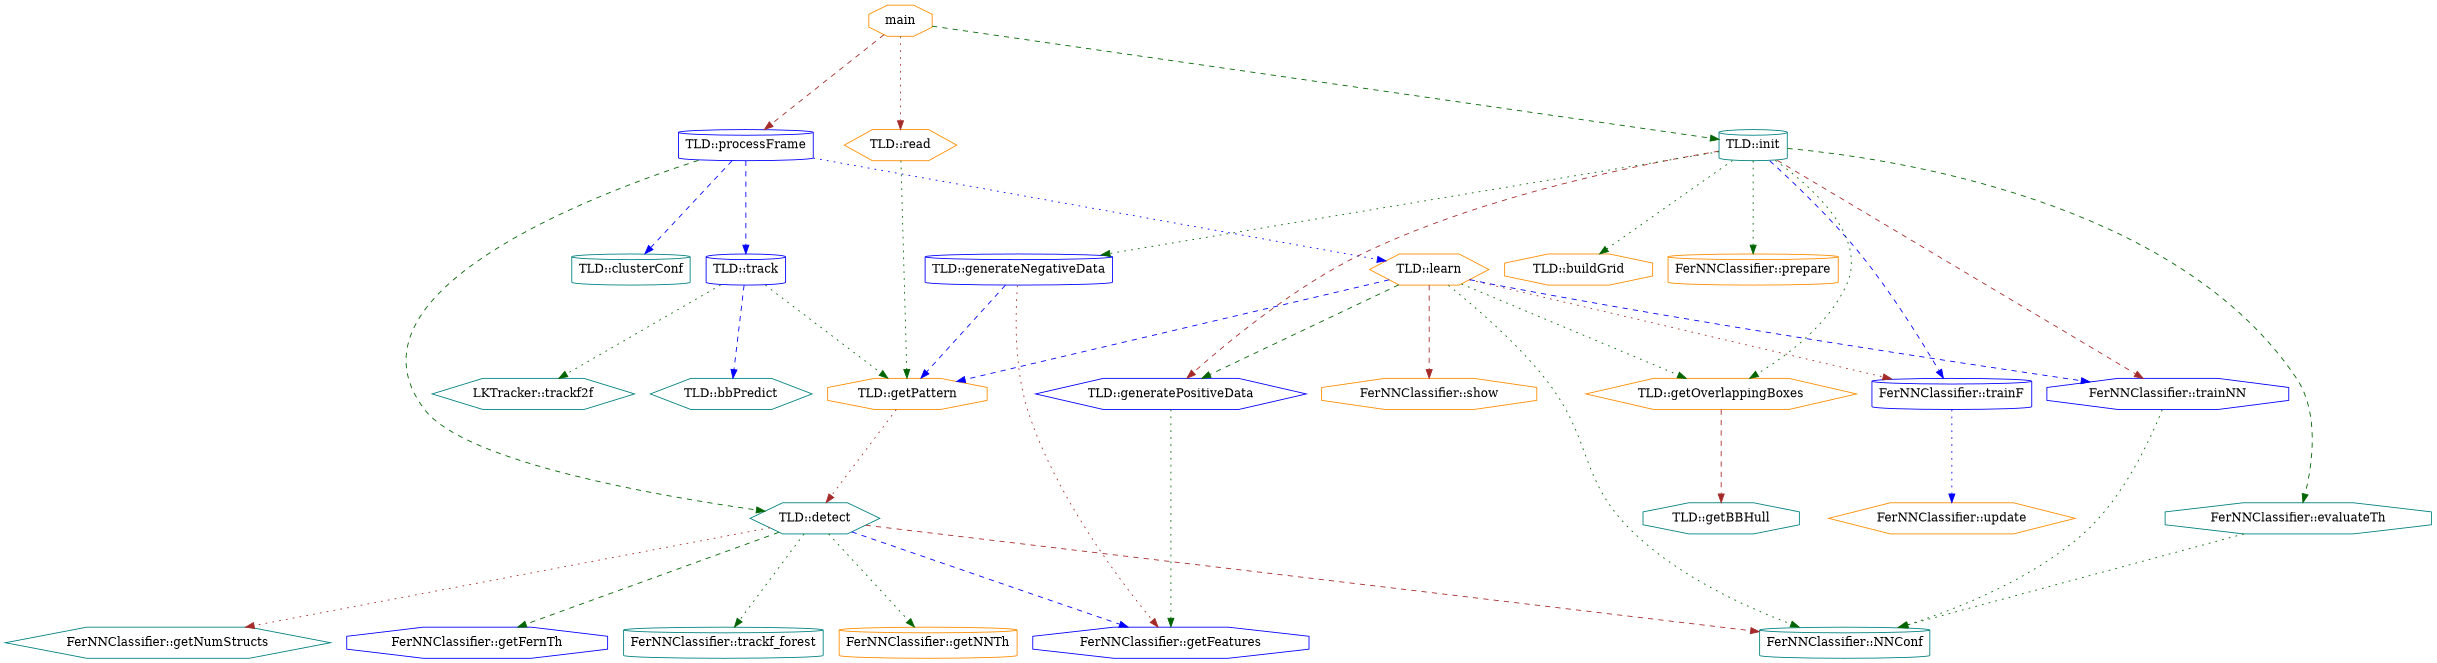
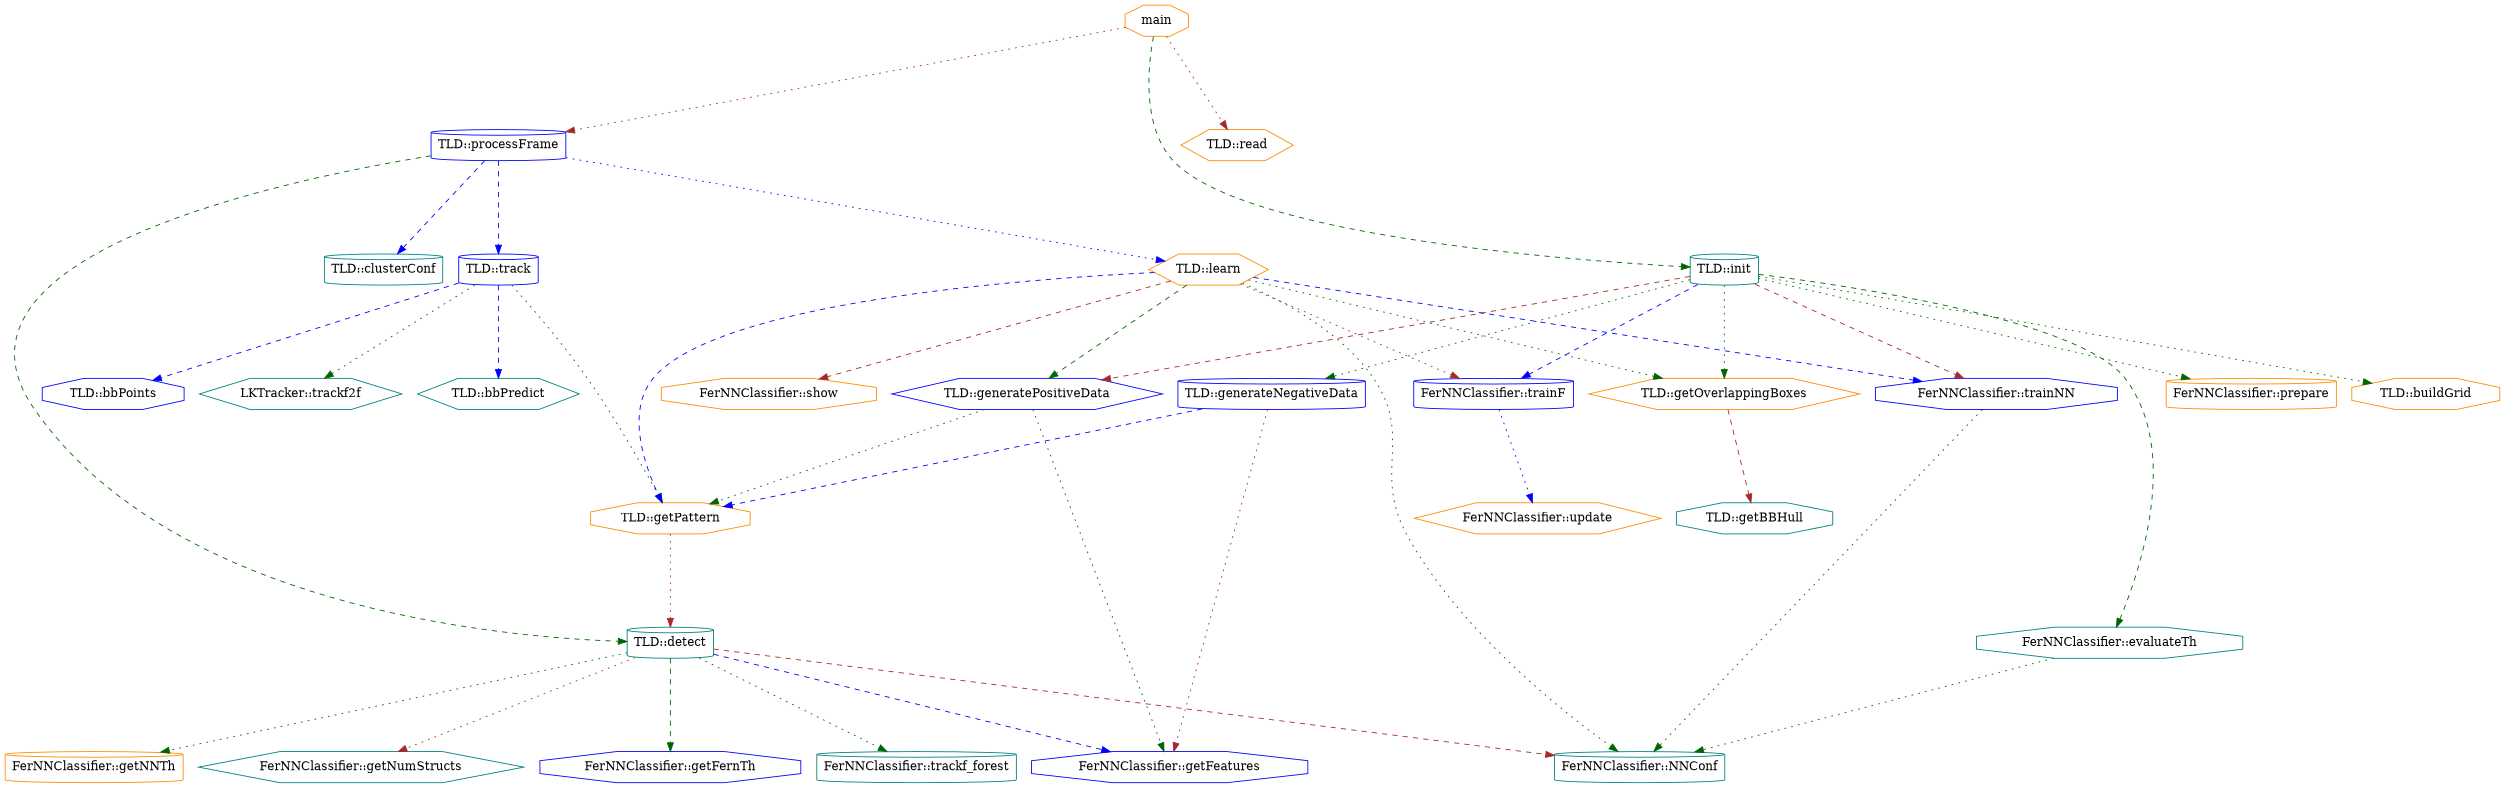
(828, 79) -> (850, 79)
(904, 265) -> (851, 455)
none -> (113, 394)
(815, 518) -> (670, 643)
